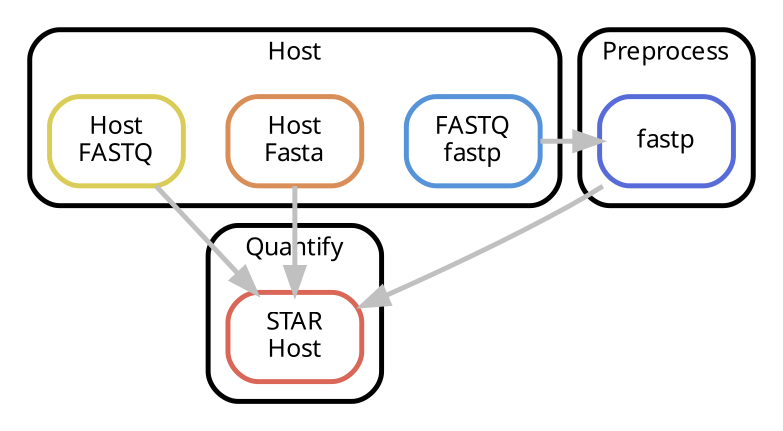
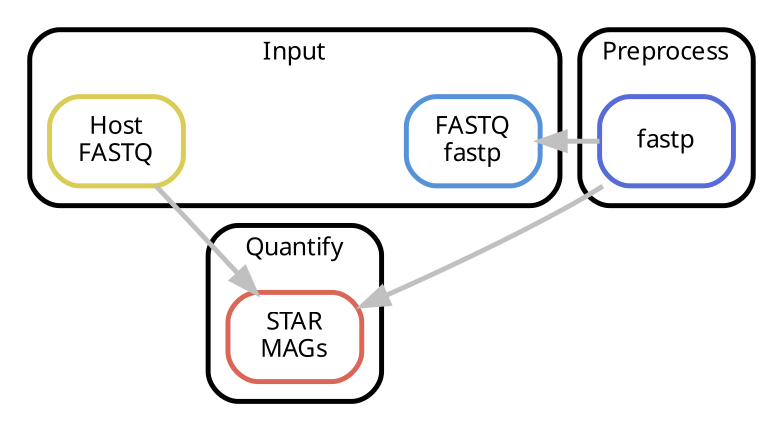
(295, 53) -> (295, 53)
(295, 141) -> none
(558, 141) -> (582, 141)
(295, 337) -> (295, 337)
